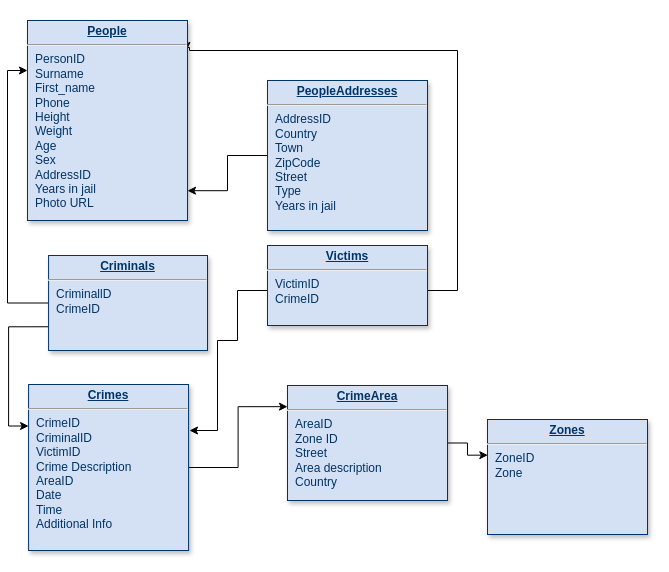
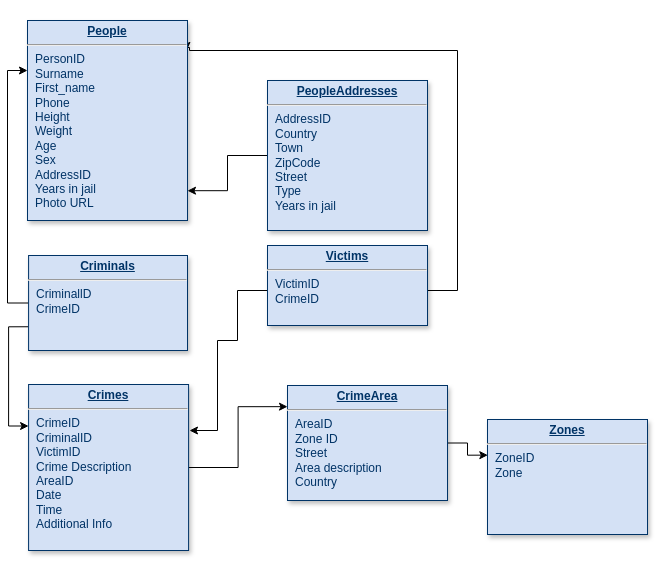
(128, 303) -> (108, 303)
